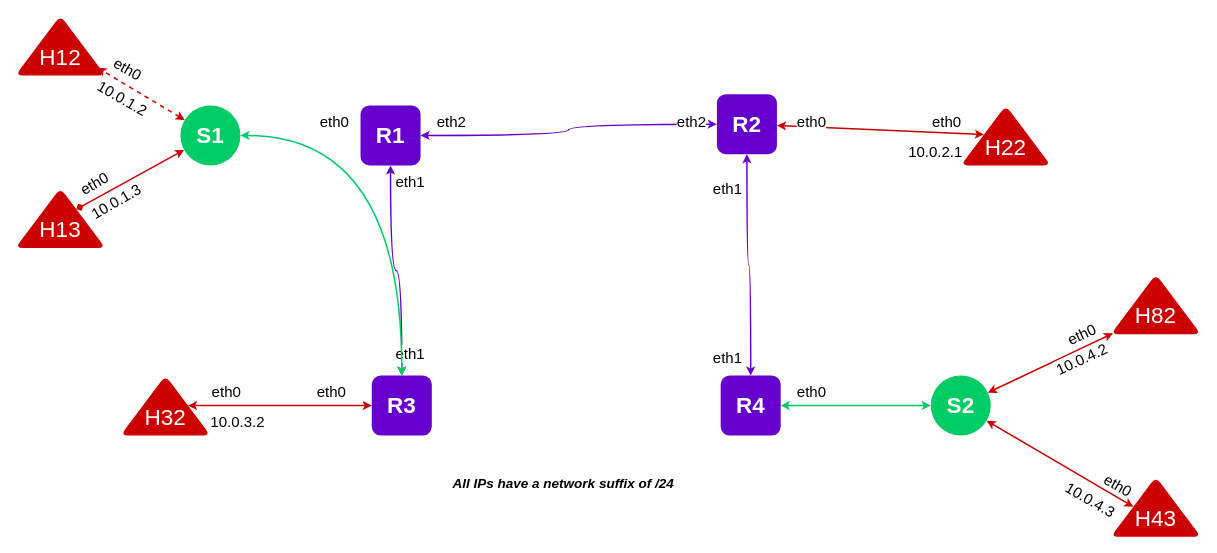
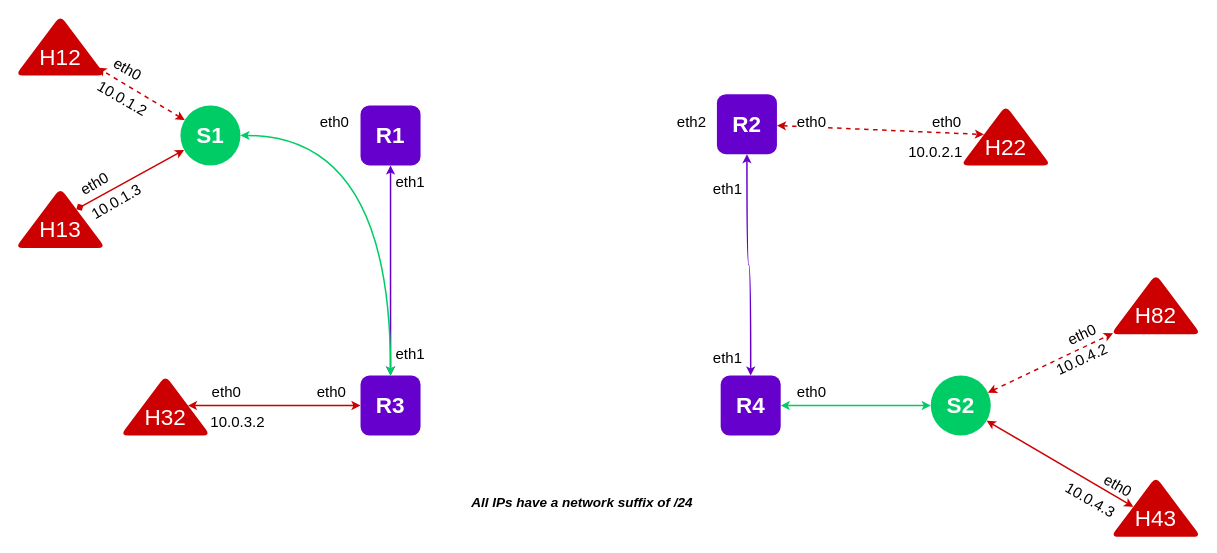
(898, 131) -> (898, 131)
(551, 133) -> none
(1051, 362) -> (1051, 362)
(402, 405) -> (390, 405)
(563, 484) -> (582, 503)
